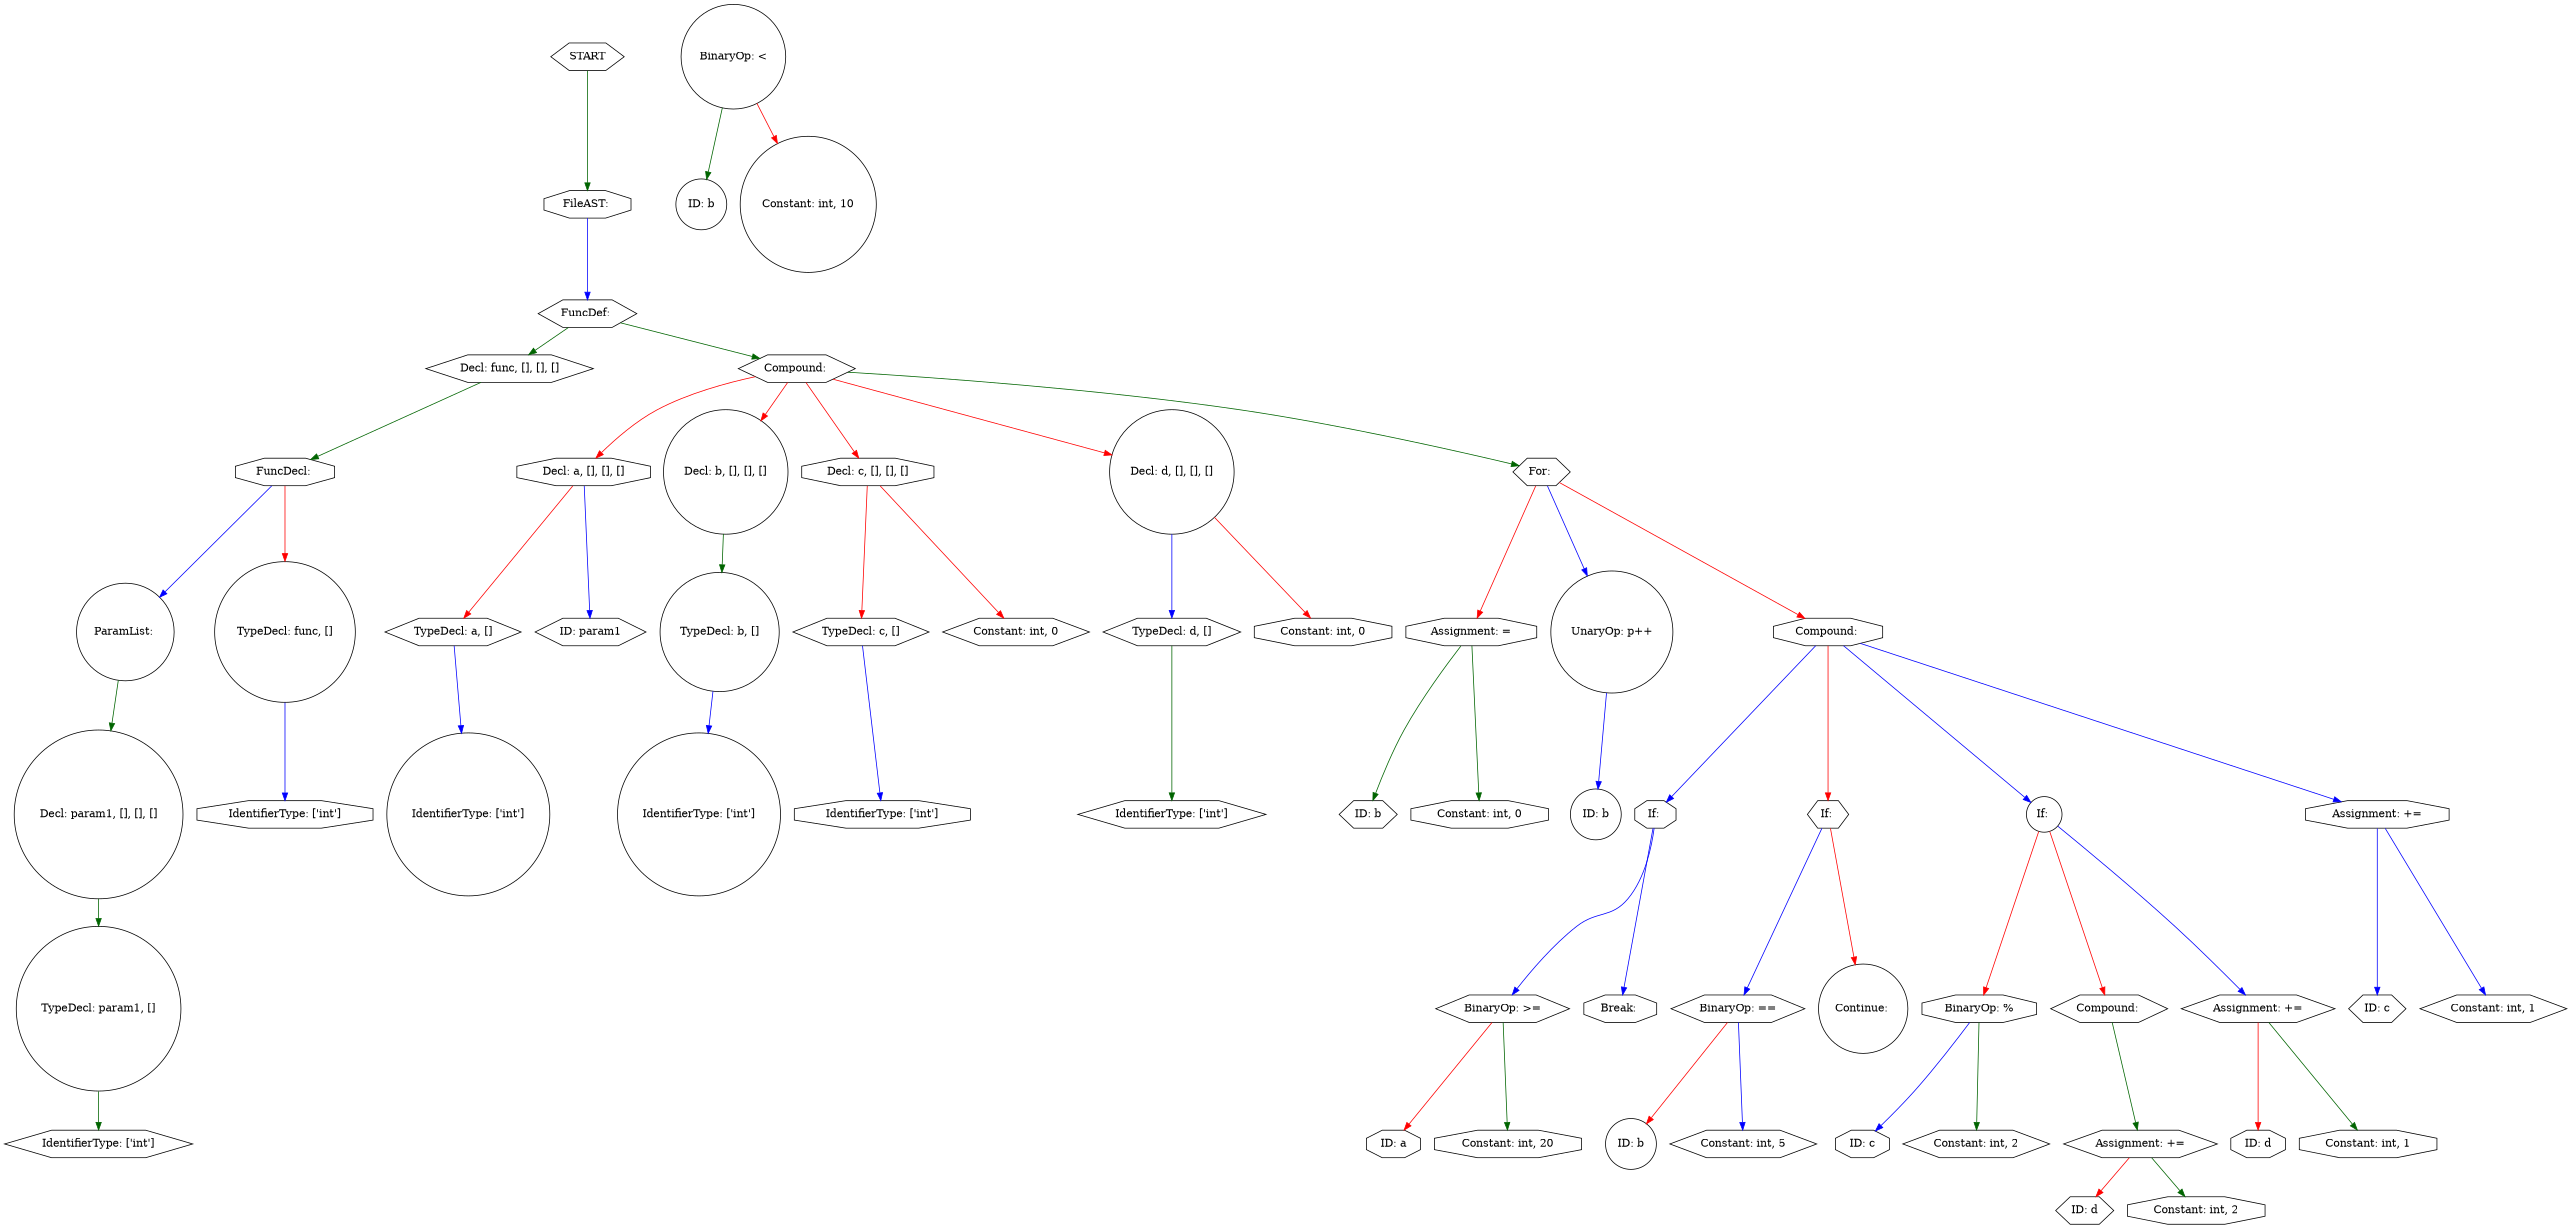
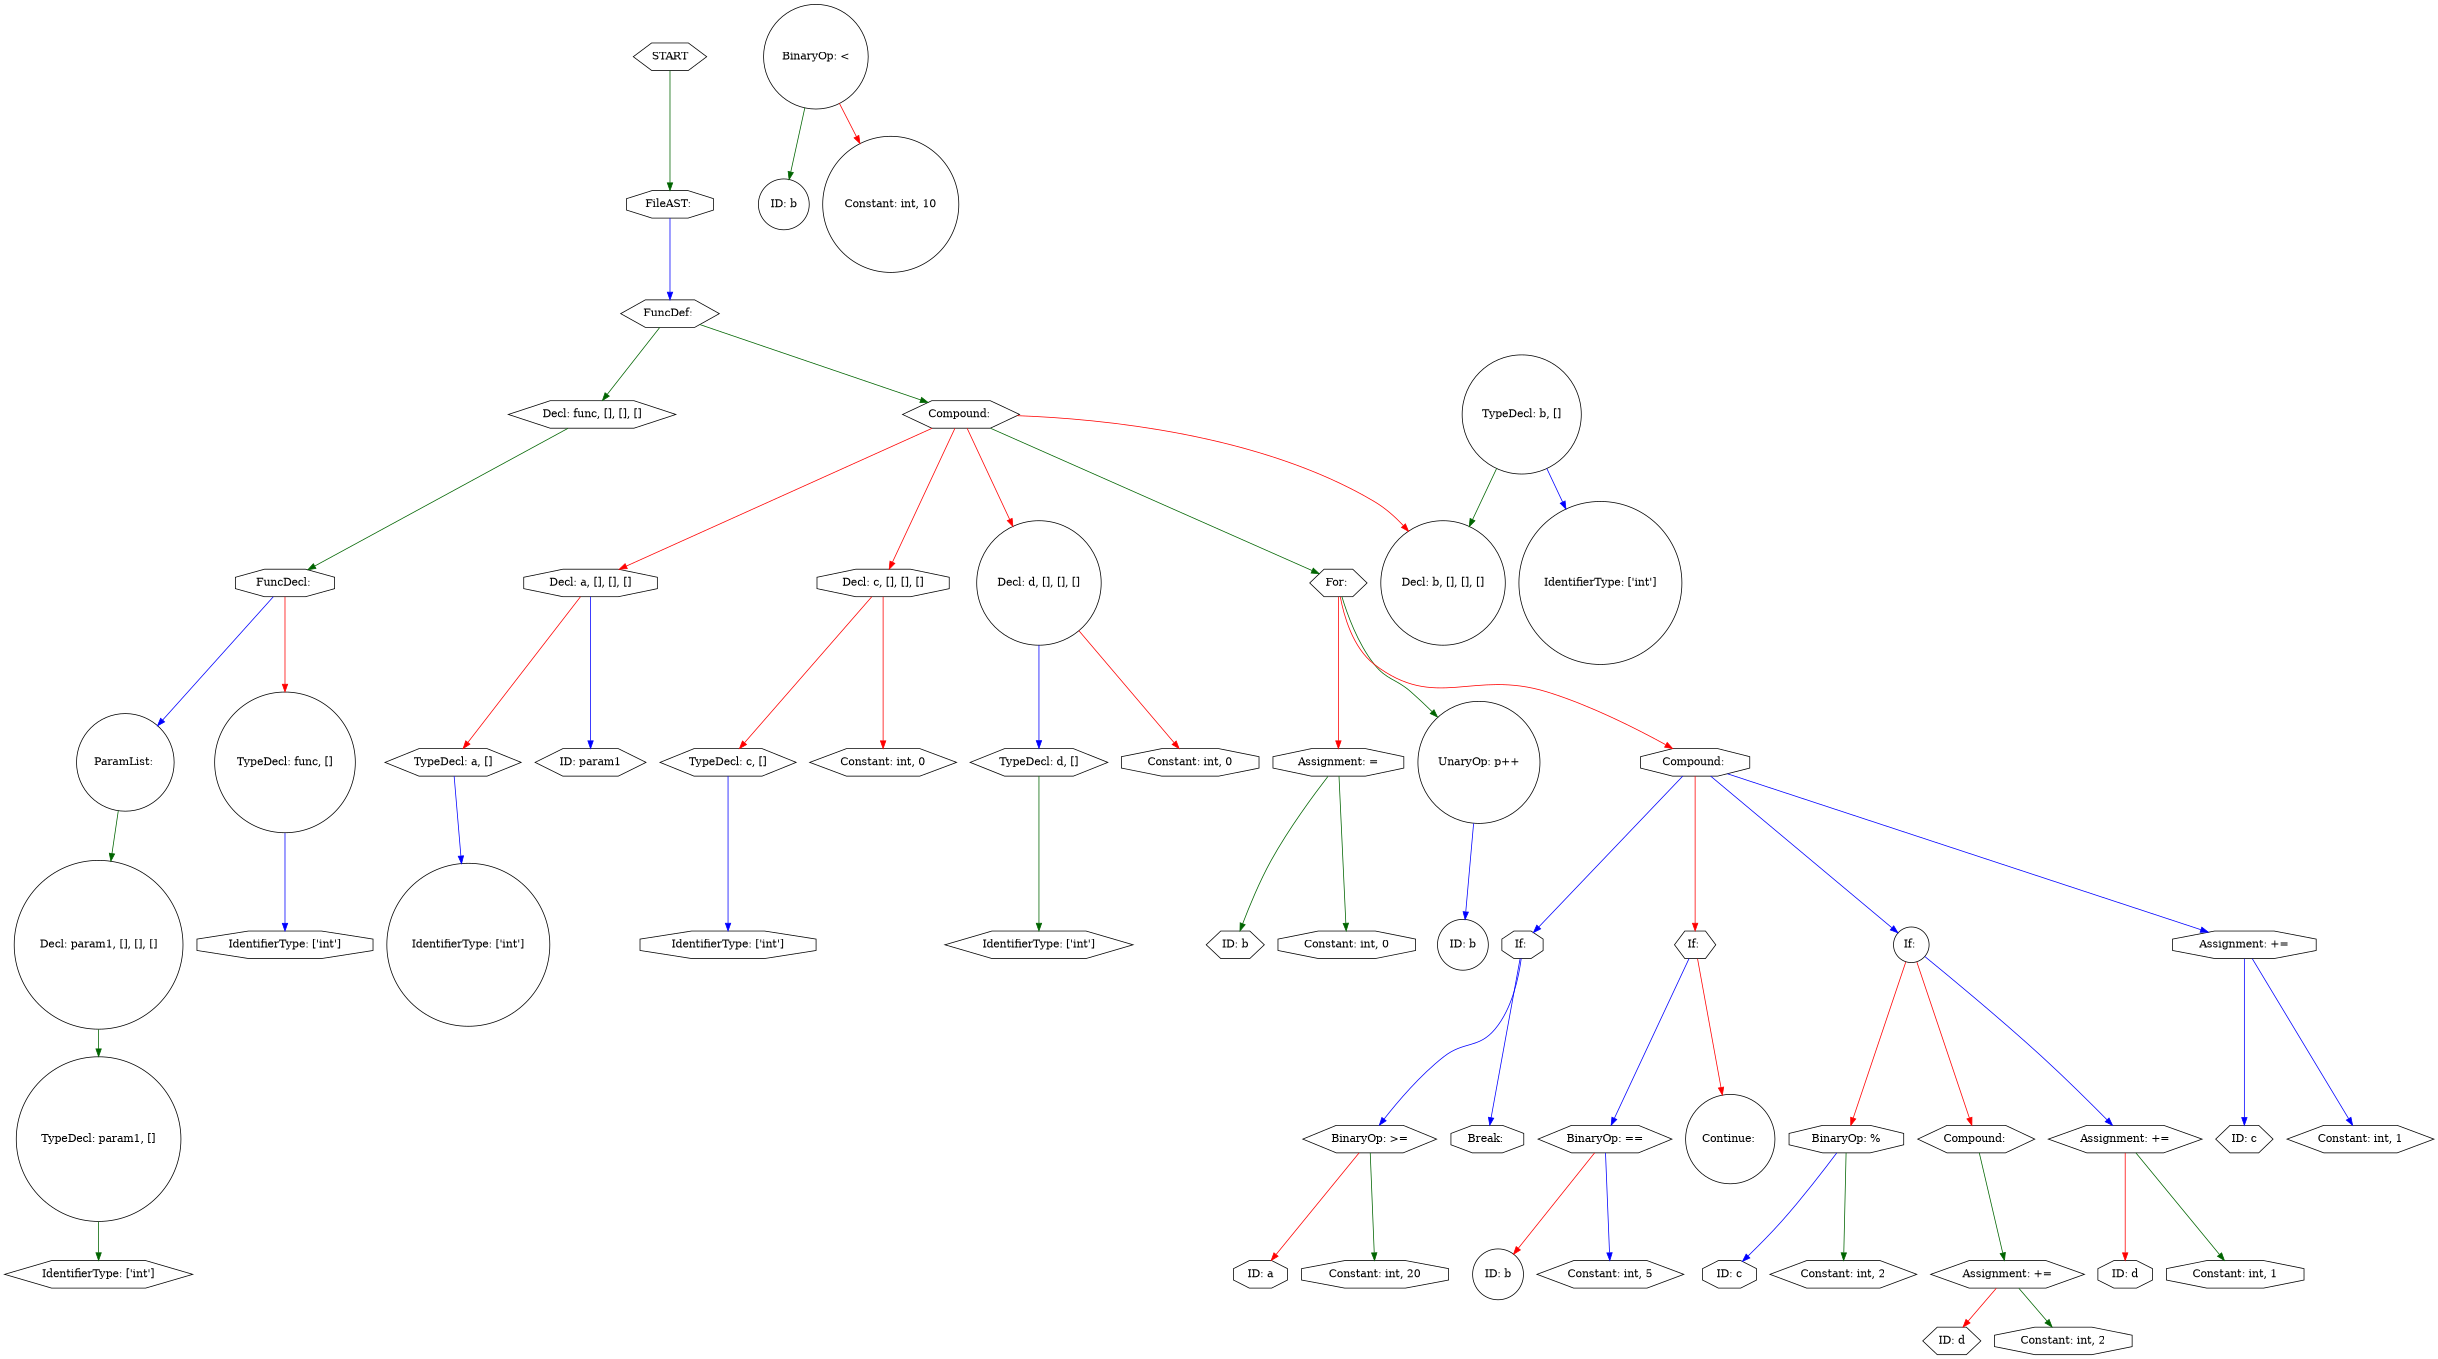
(1566, 527) -> (1404, 687)
(723, 549) -> (1485, 494)
